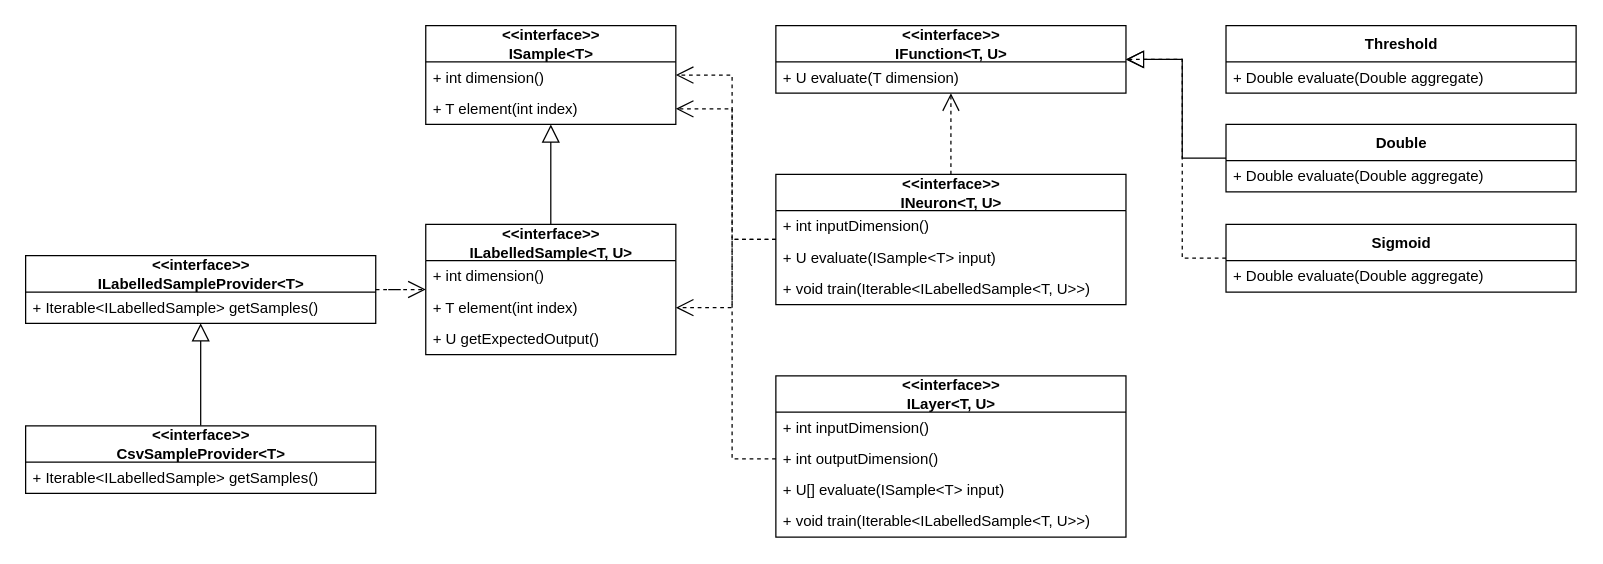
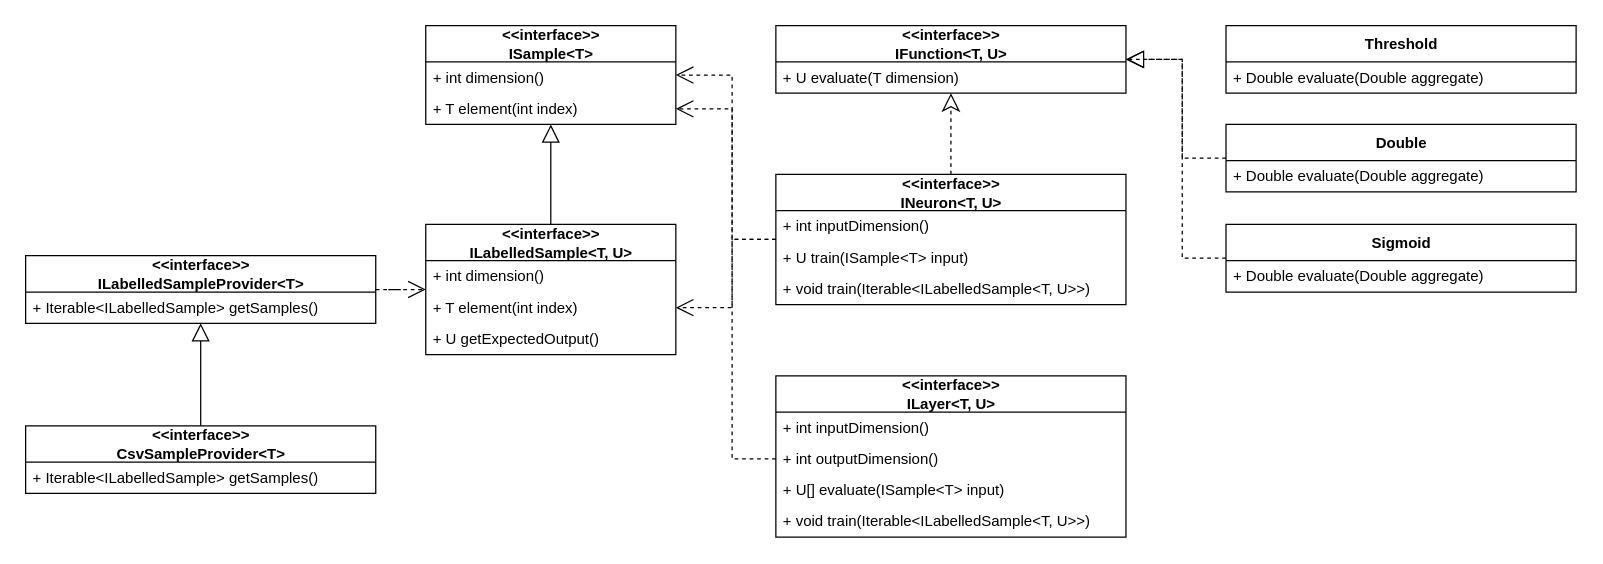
(951, 103) -> (951, 109)
(1203, 158) -> (1203, 158)
(897, 258) -> (885, 258)
